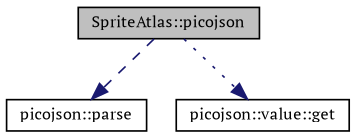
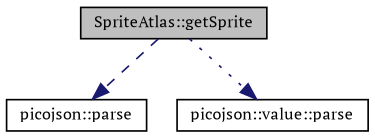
(169, 23) -> (174, 23)
(263, 115) -> (273, 115)
